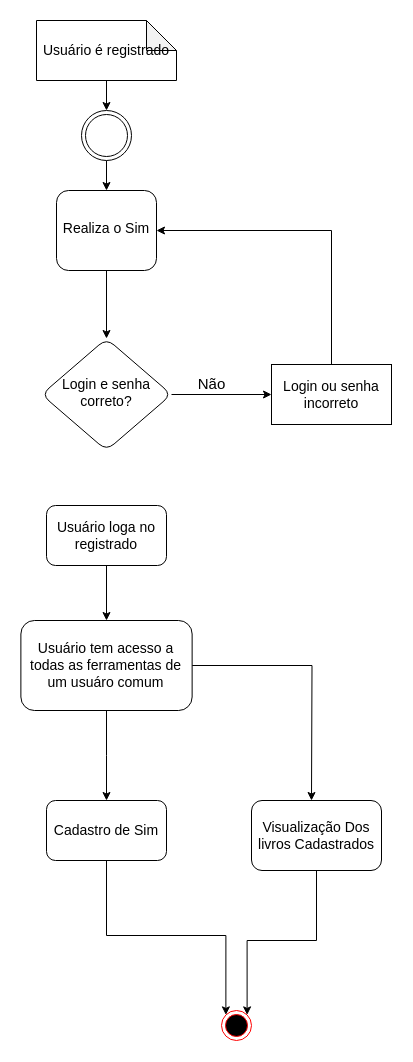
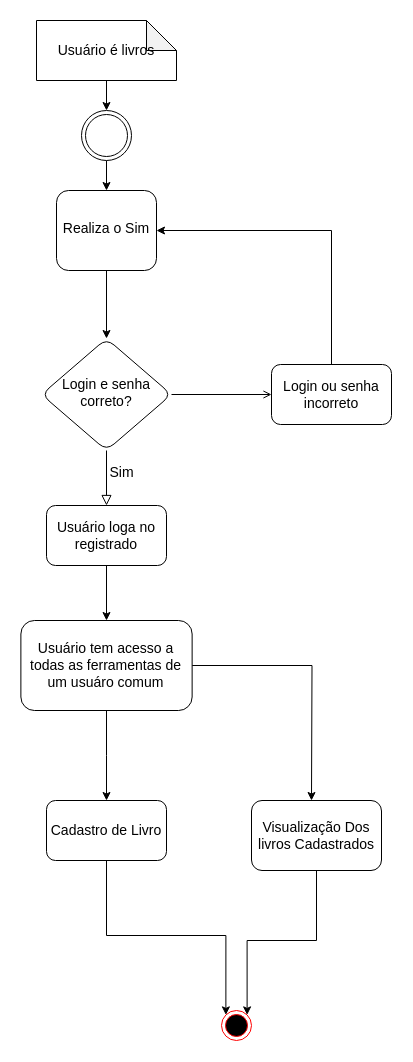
(107, 51) -> (107, 51)
(212, 384) -> none
(263, 395) -> (265, 395)
(332, 395) -> (332, 395)
none -> (107, 473)
(107, 831) -> (107, 831)
